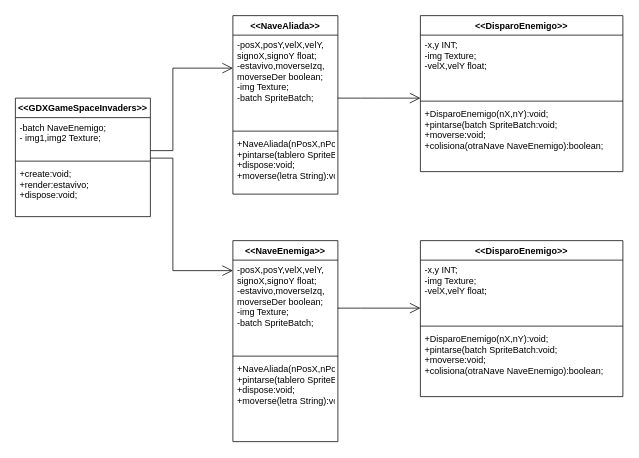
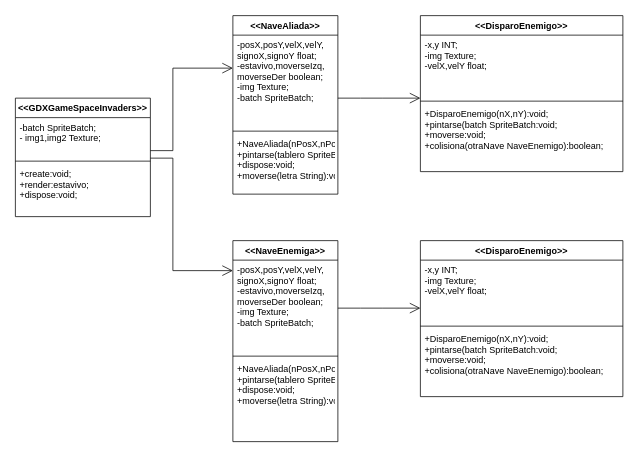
(64, 128) -> (64, 128)
